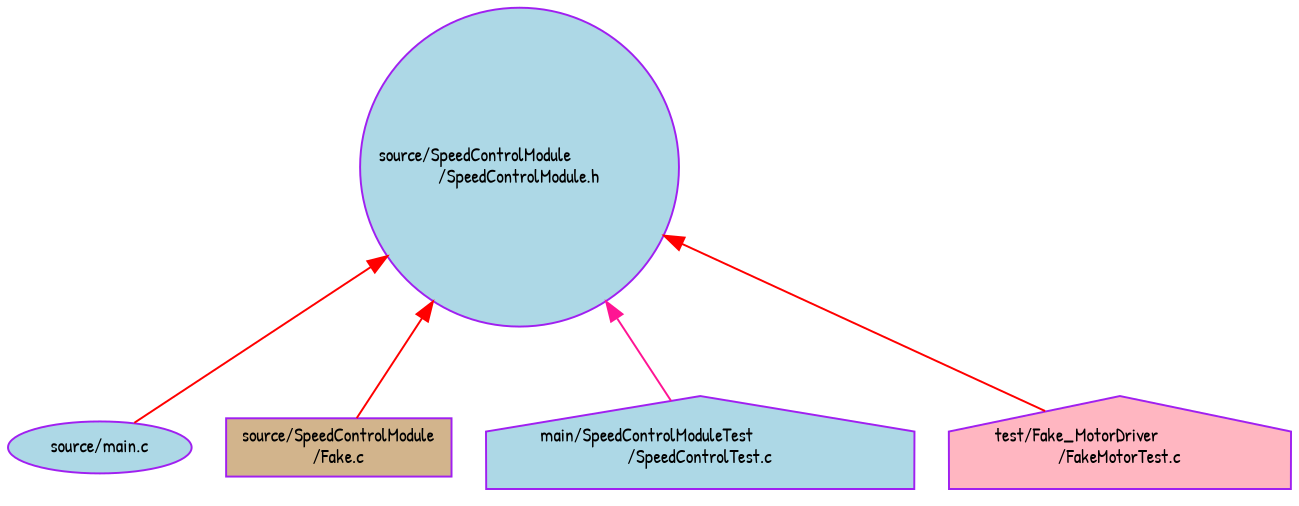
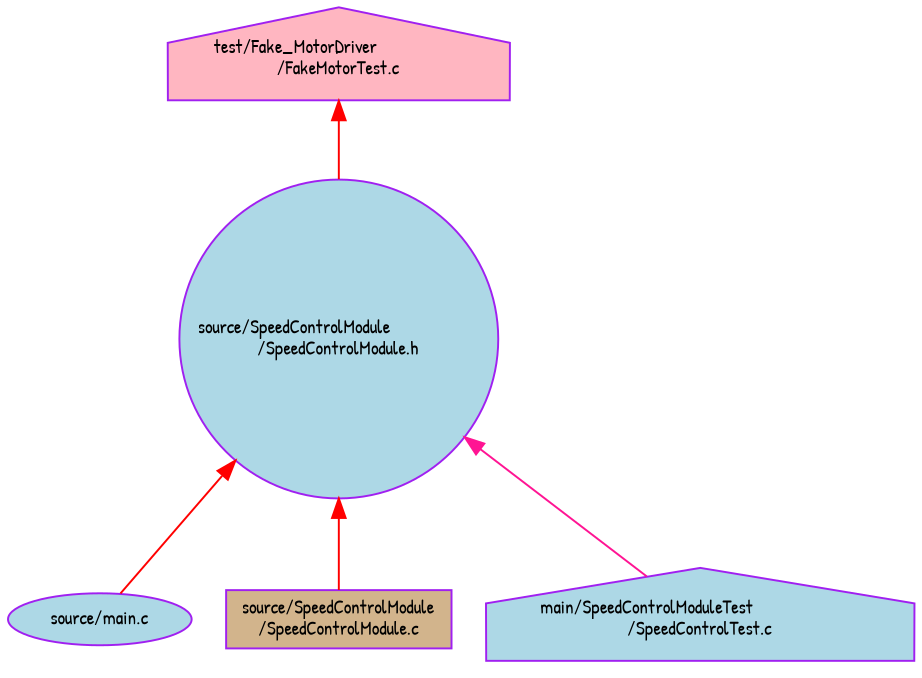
(864, 327) -> (339, 150)
(339, 447) -> (339, 619)
